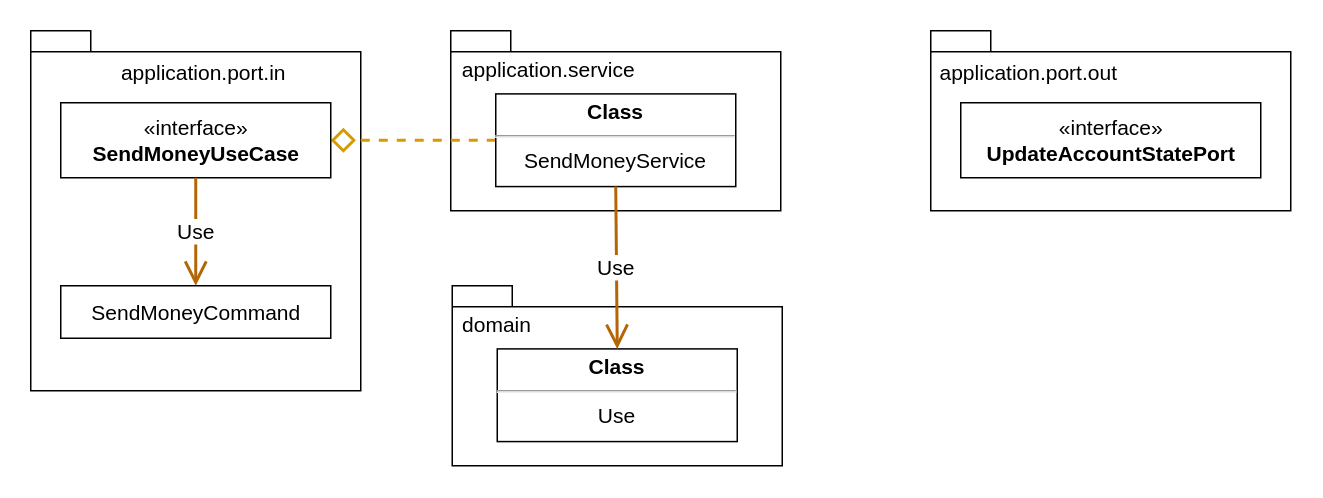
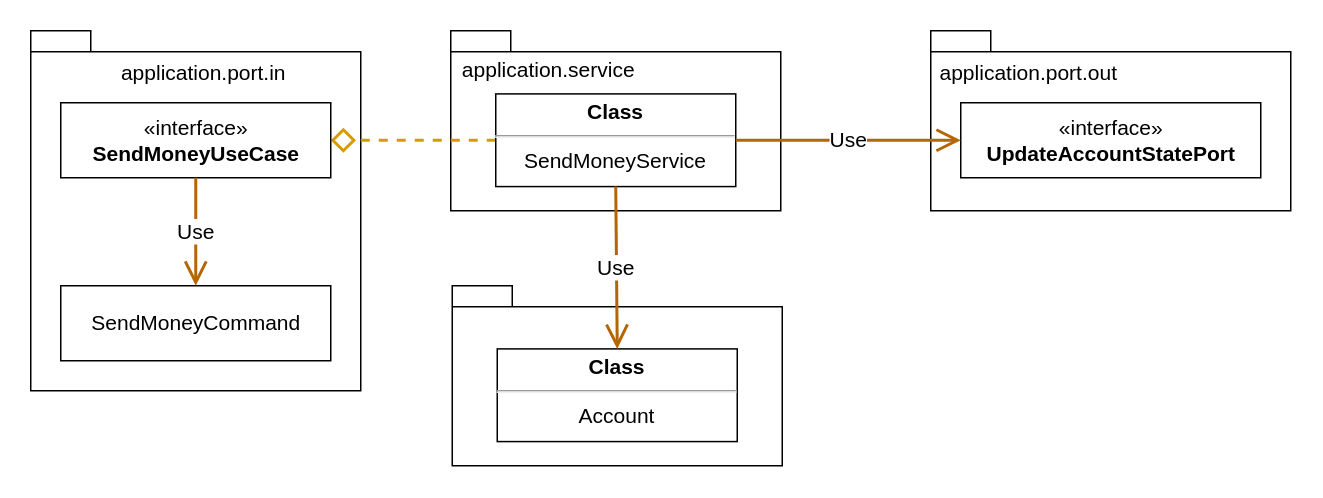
none -> (845, 140)
(196, 312) -> (196, 323)
(497, 324) -> none
(617, 349) -> (617, 349)
